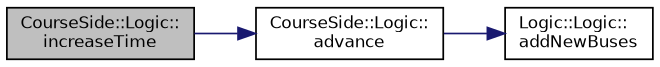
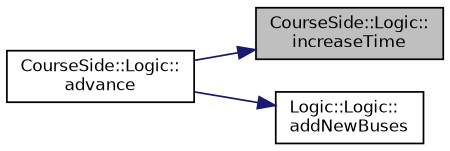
(216, 34) -> (216, 57)
